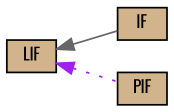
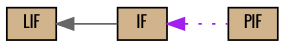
(95, 75) -> (206, 24)
